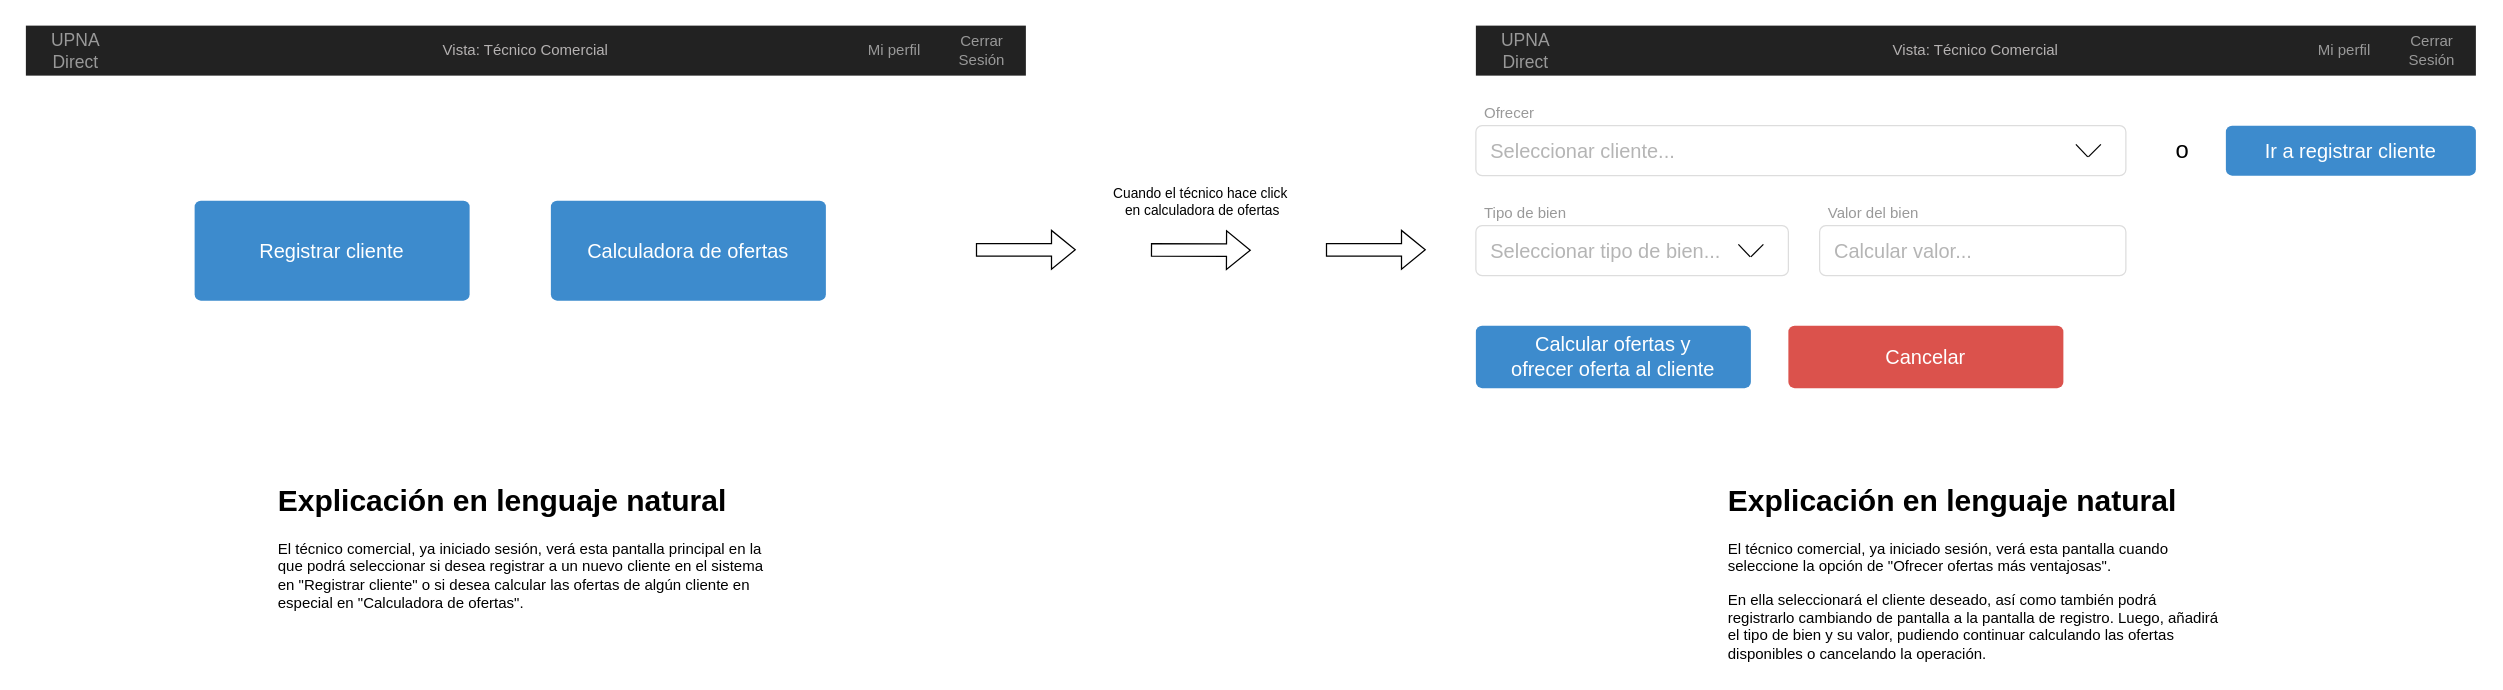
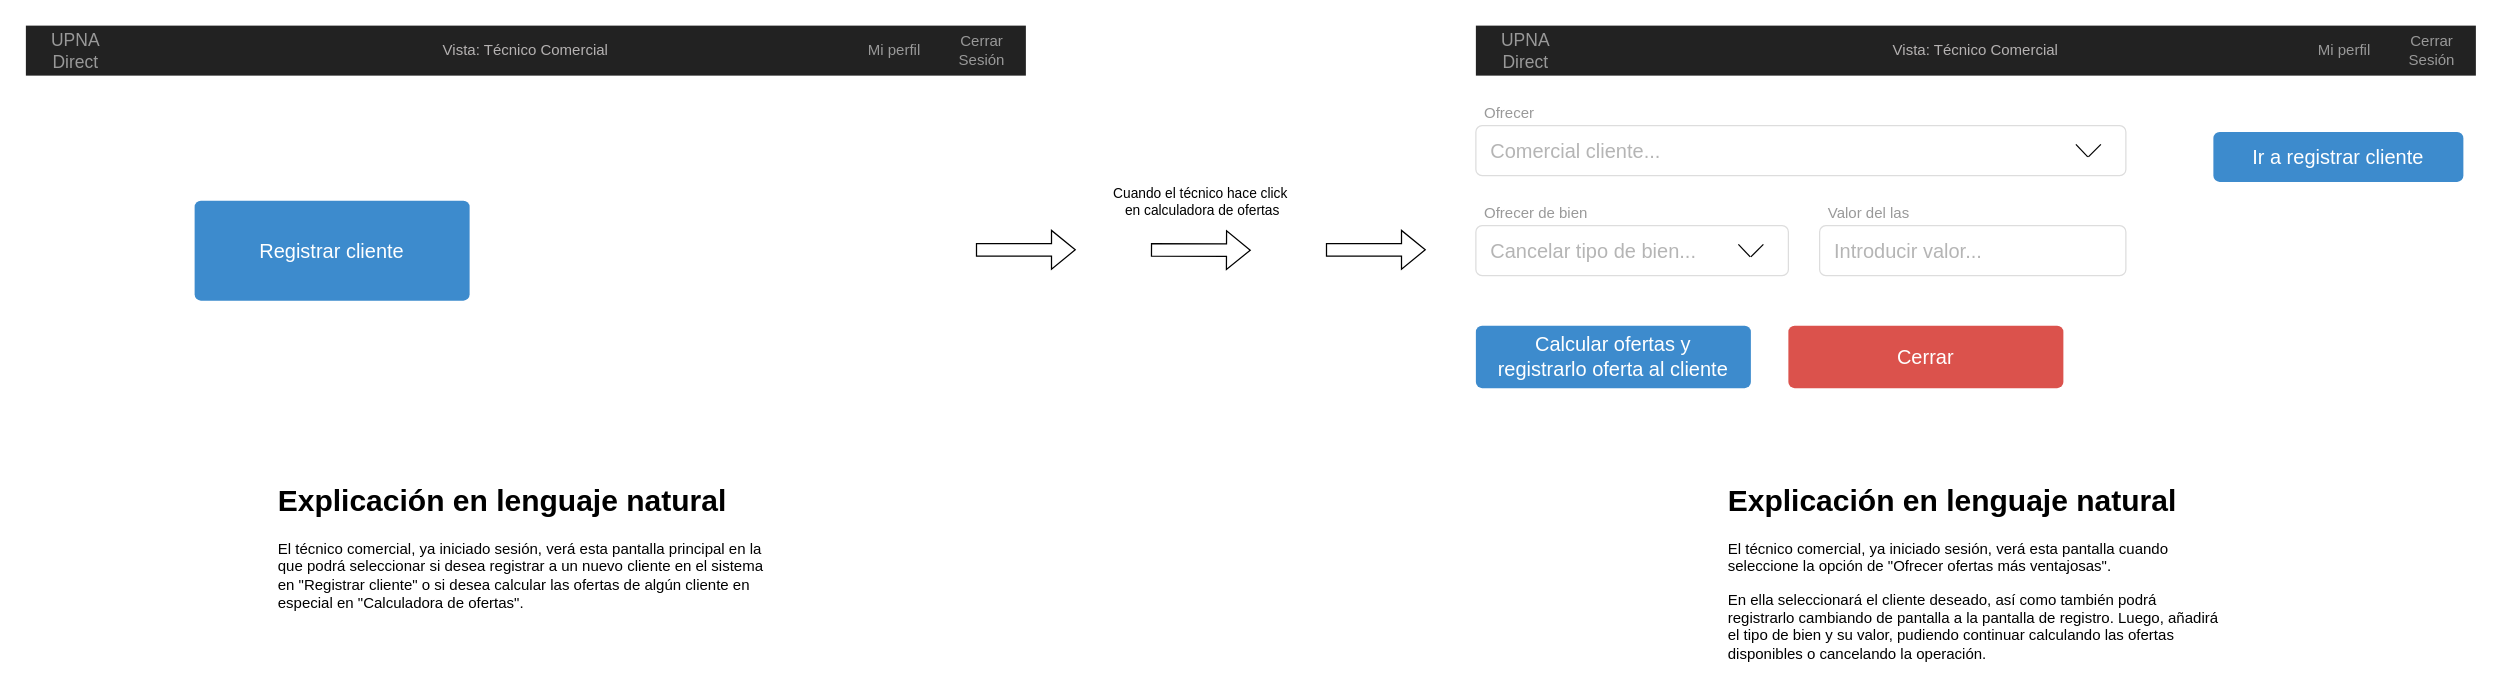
(1593, 151) -> (1582, 151)
(2182, 151) -> none
(2351, 151) -> (2338, 157)
(1527, 213) -> (1542, 213)
(1877, 213) -> (1873, 213)
(688, 251) -> none
(1616, 251) -> (1602, 251)
(1911, 251) -> (1925, 251)
(1613, 357) -> (1613, 357)
(1926, 357) -> (1926, 357)
